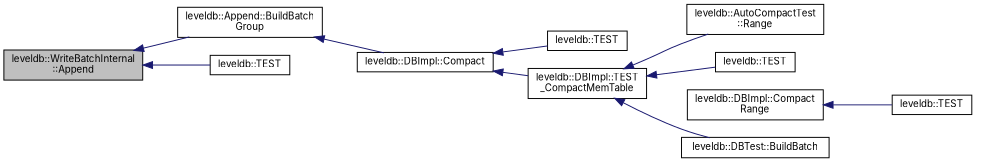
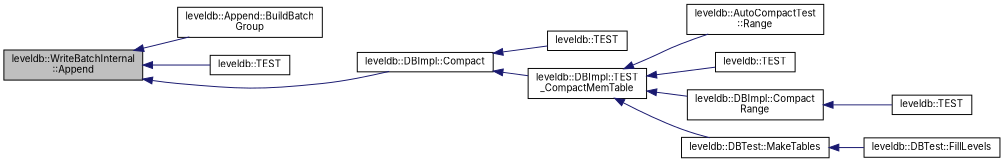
(354, 46) -> (271, 88)
none -> (672, 94)
(755, 148) -> (755, 148)
none -> (932, 148)
